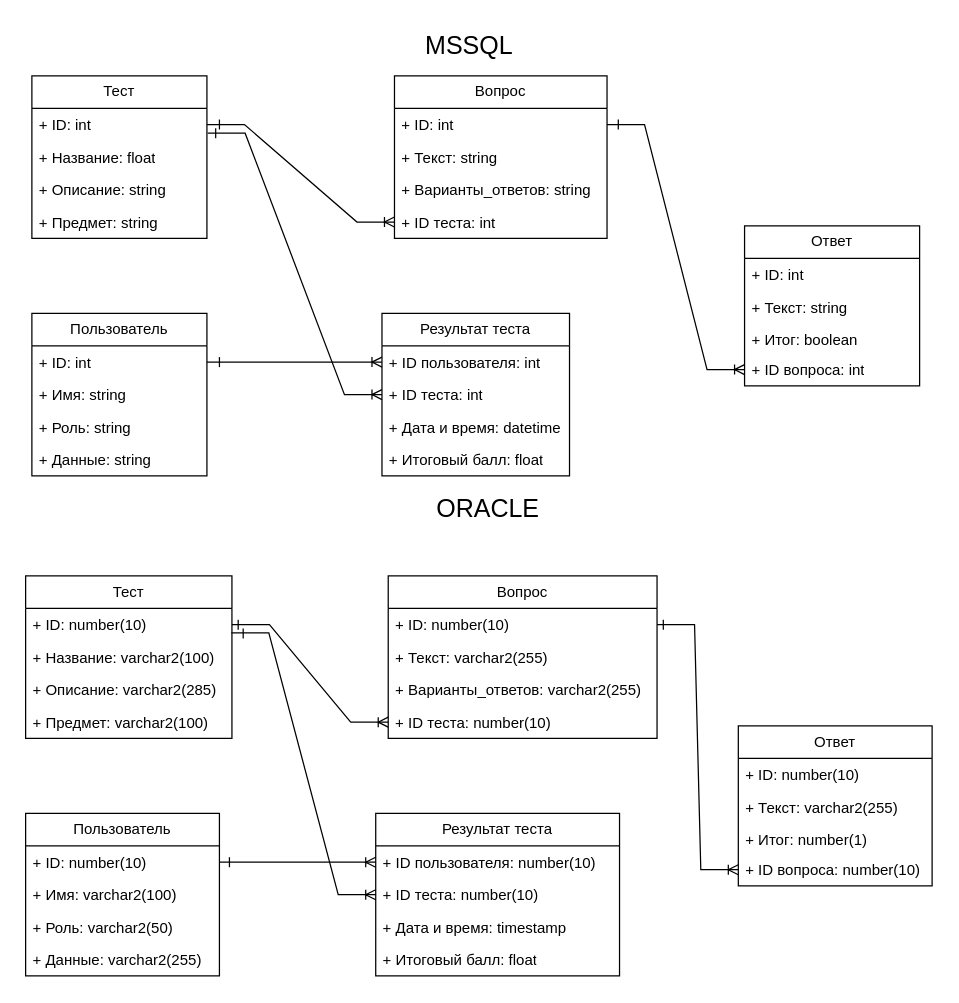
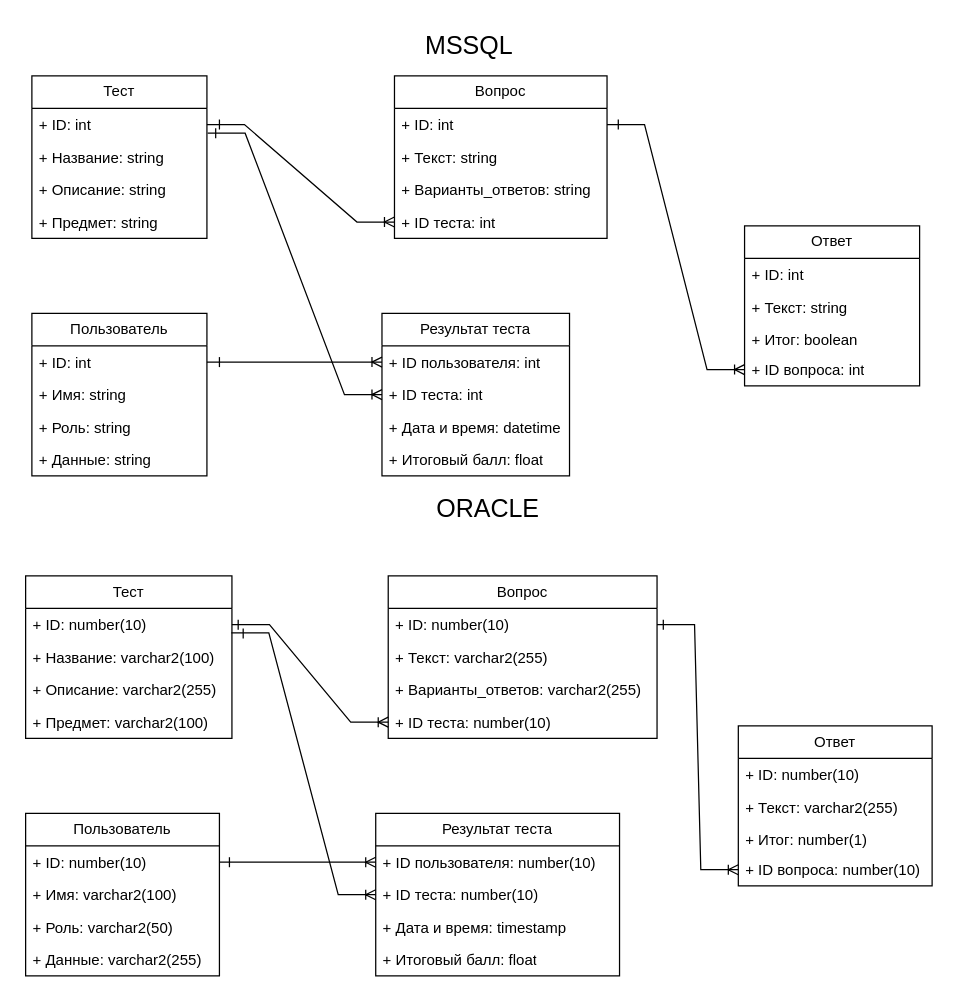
(103, 158) -> (107, 158)
(130, 700) -> (130, 700)
